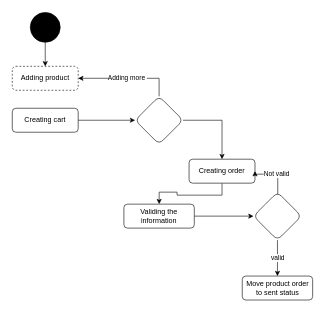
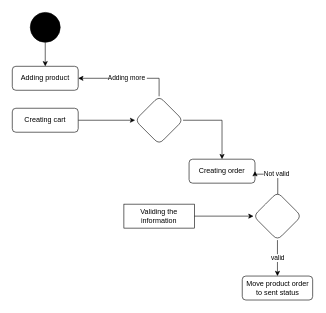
(45, 78) -> (45, 78)
(159, 194) -> none
(159, 216) -> (159, 216)
